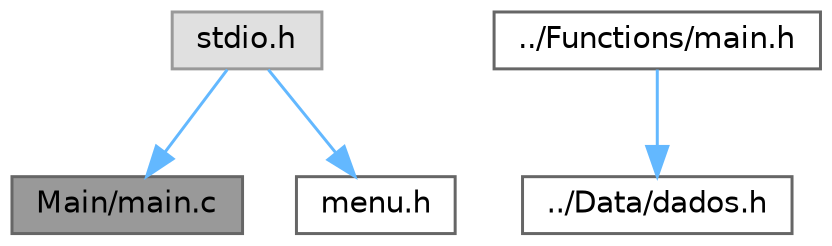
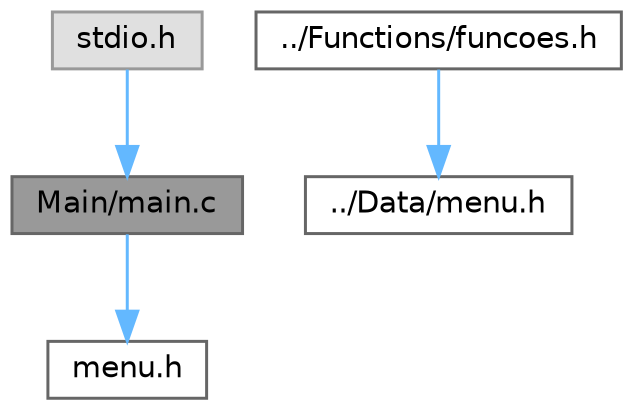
(657, 40) -> (439, 40)
(302, 111) -> (127, 273)
(657, 205) -> (439, 205)
